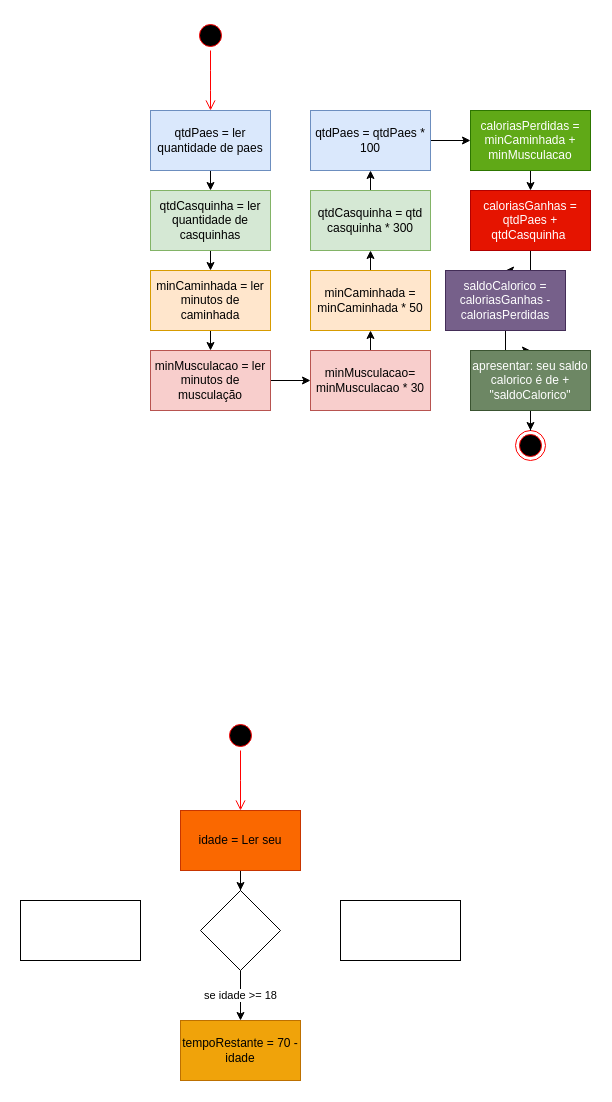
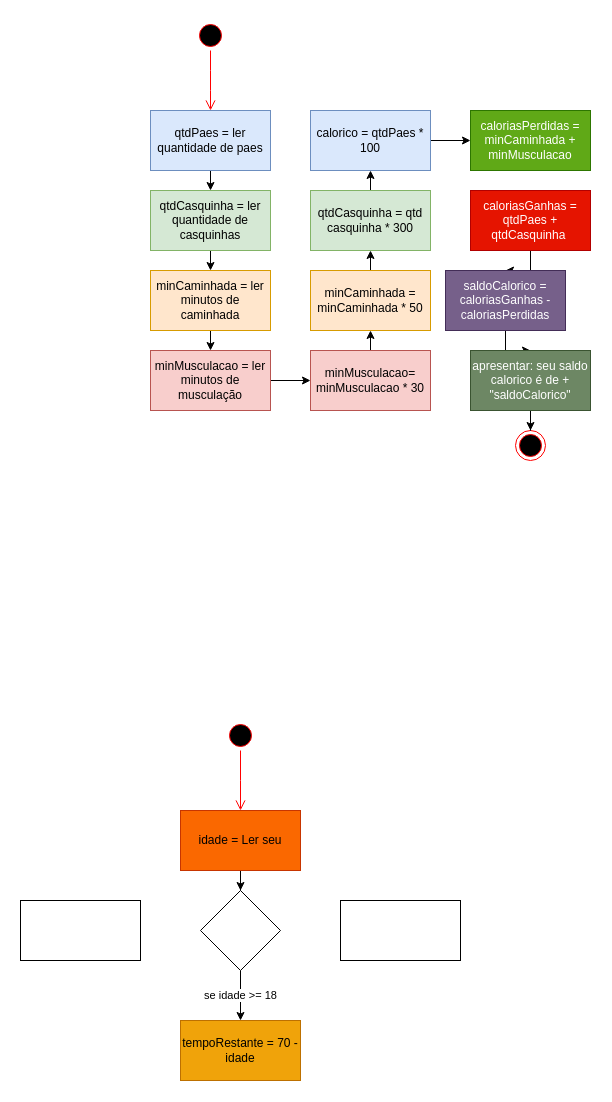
(371, 141) -> (371, 141)
(531, 181) -> none
